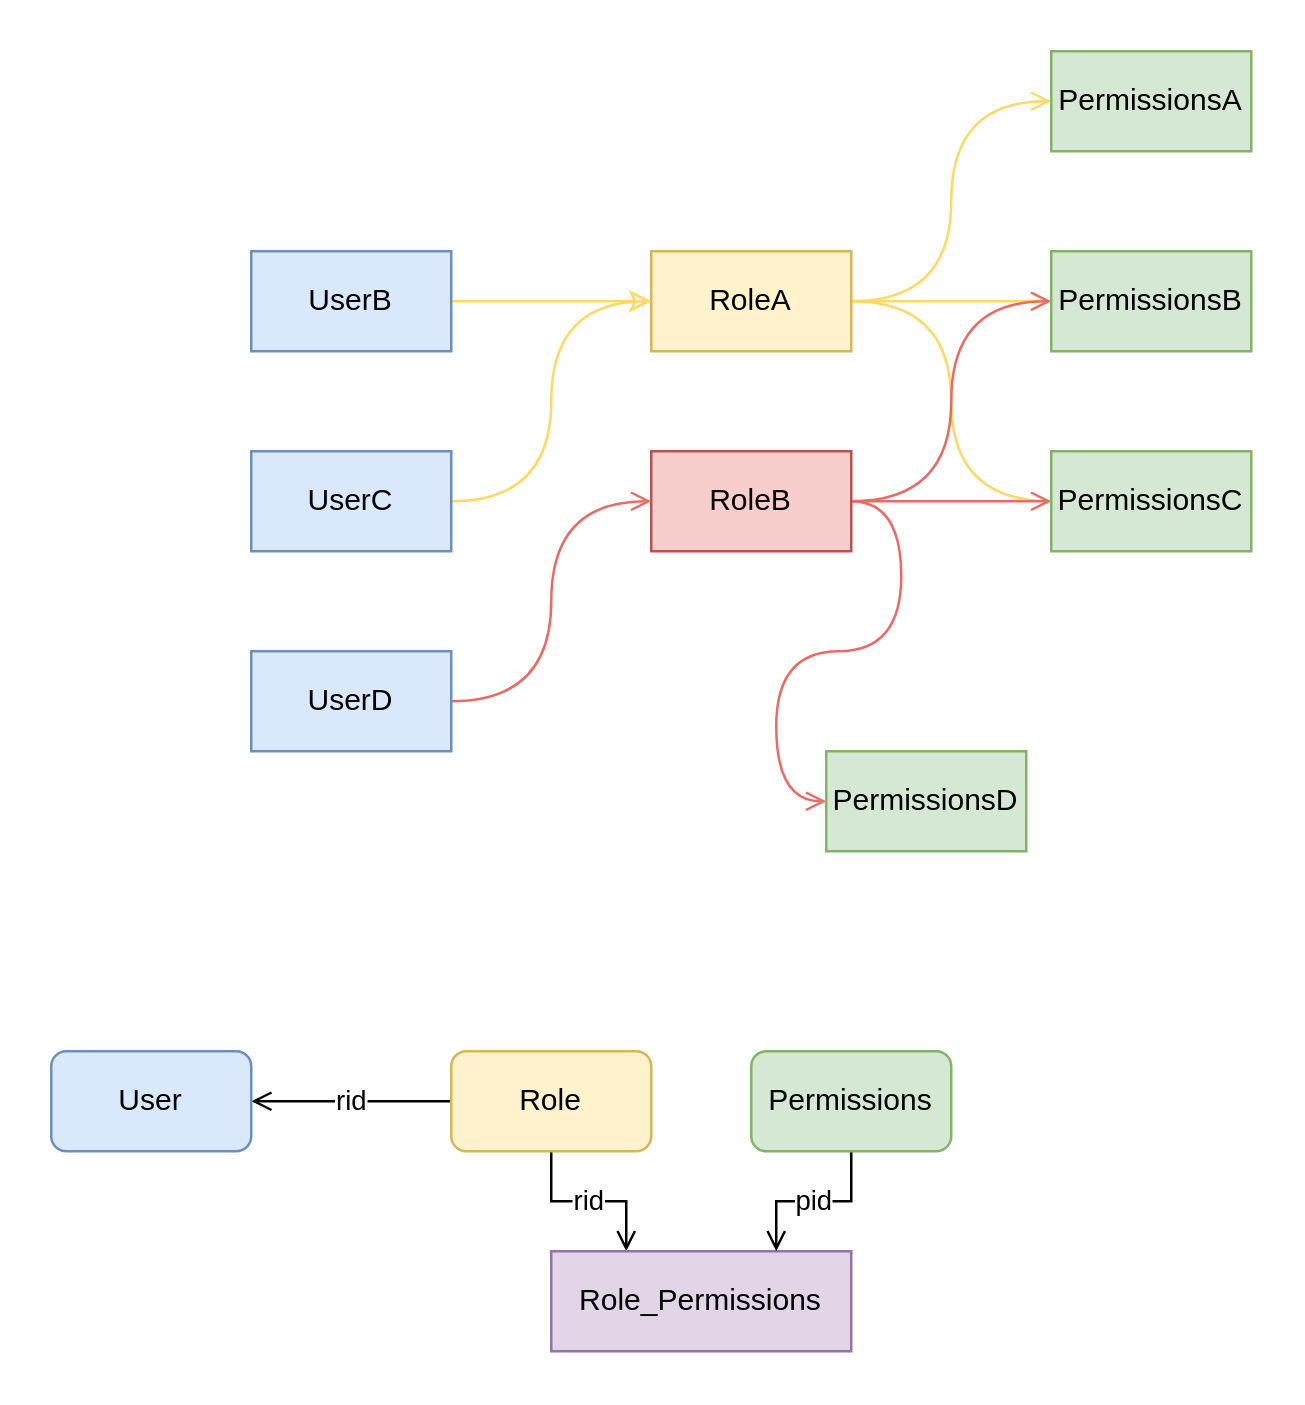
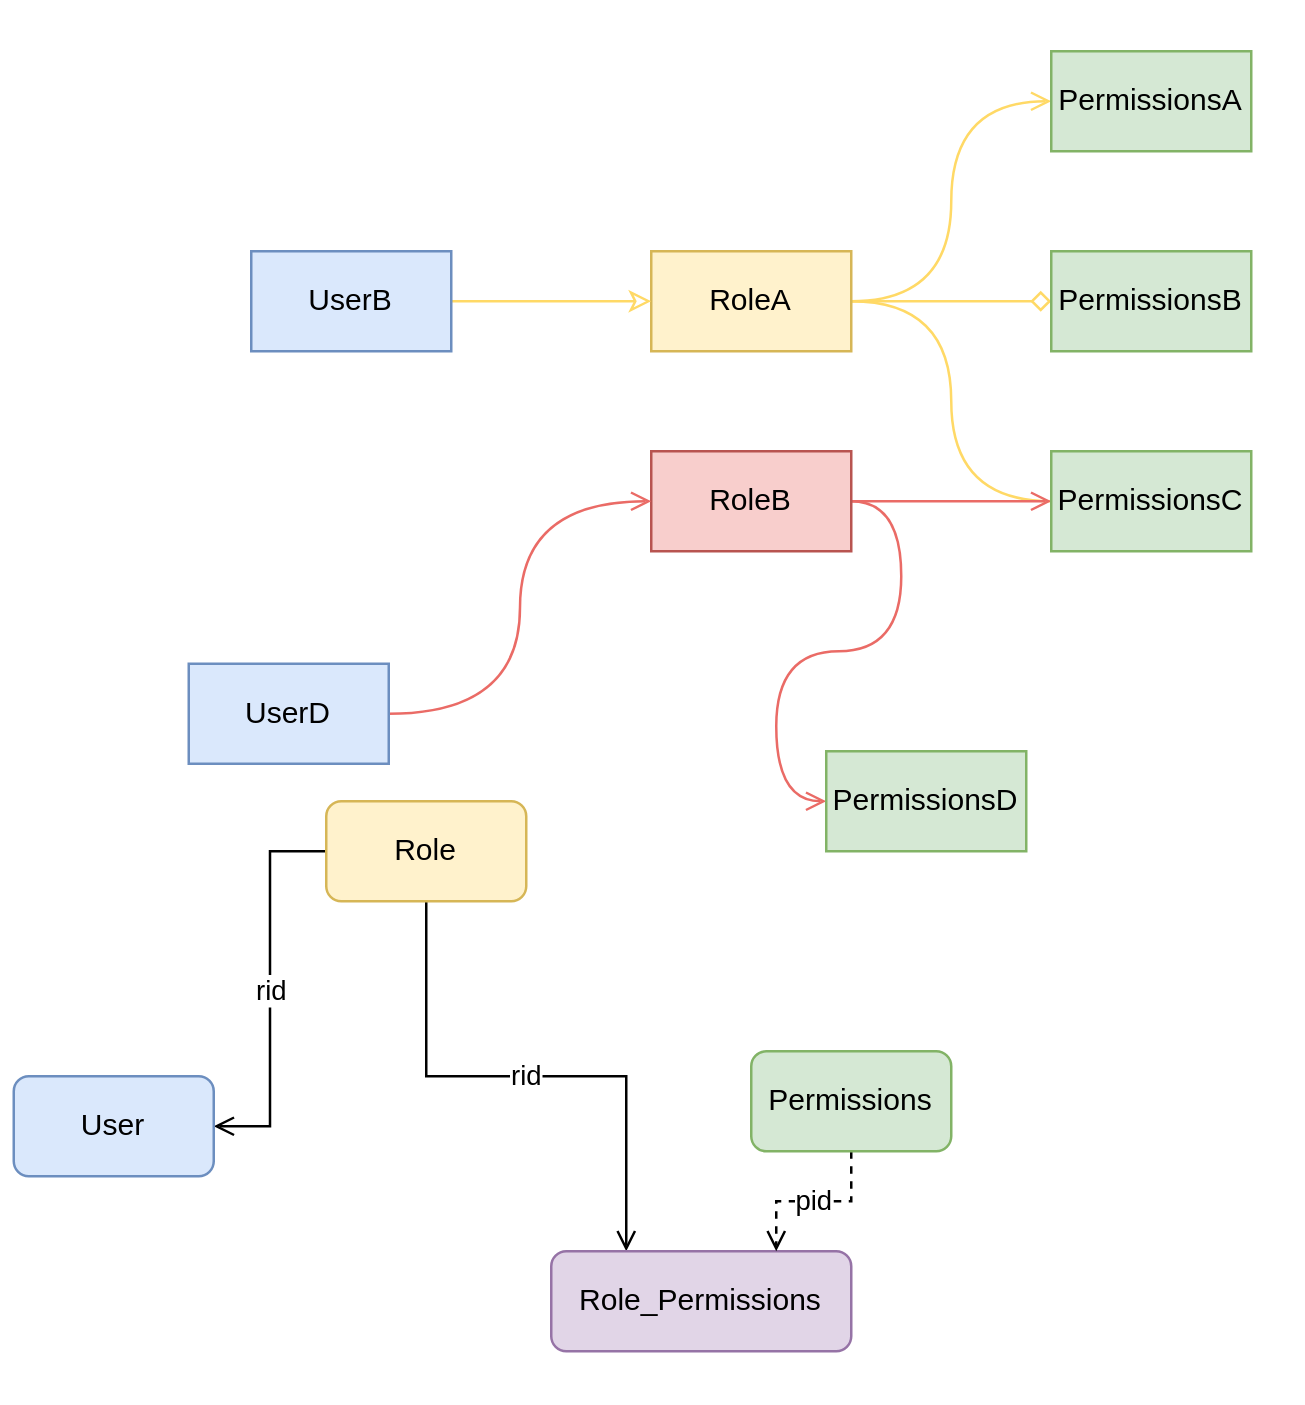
(1046, 301) -> (1013, 301)
(550, 421) -> none
(929, 472) -> none
(351, 501) -> none
(351, 701) -> (289, 714)
(151, 1101) -> (114, 1126)
(551, 1101) -> (426, 851)
(851, 1189) -> (851, 1189)
(701, 1301) -> (701, 1301)
